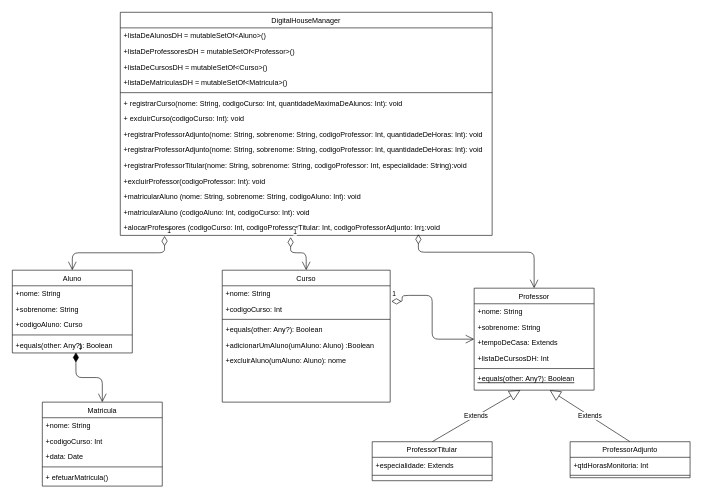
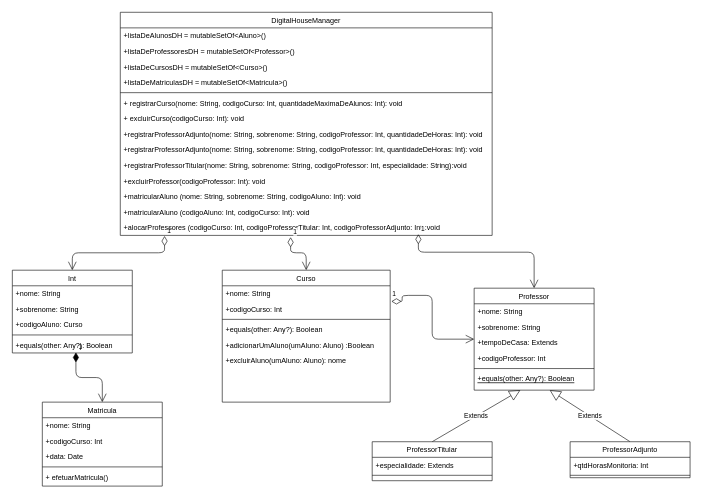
(72, 278) -> (72, 278)
(516, 359) -> (517, 359)
